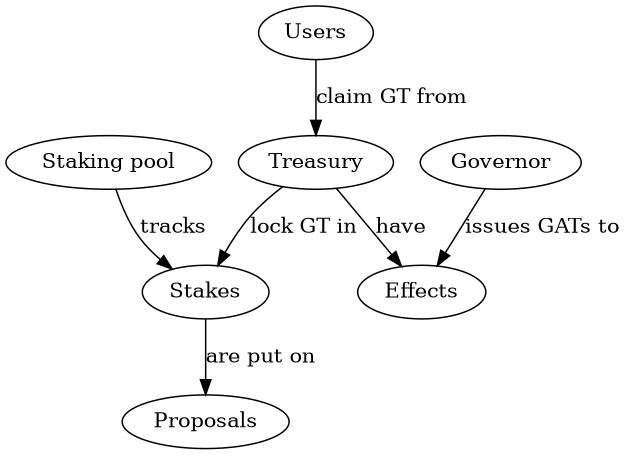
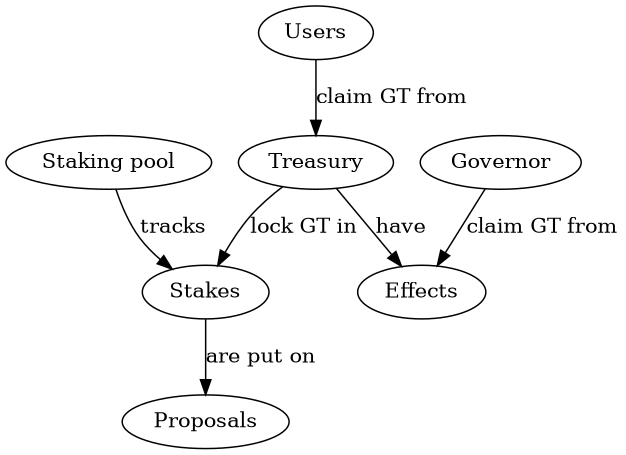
(542, 227) -> (542, 227)
